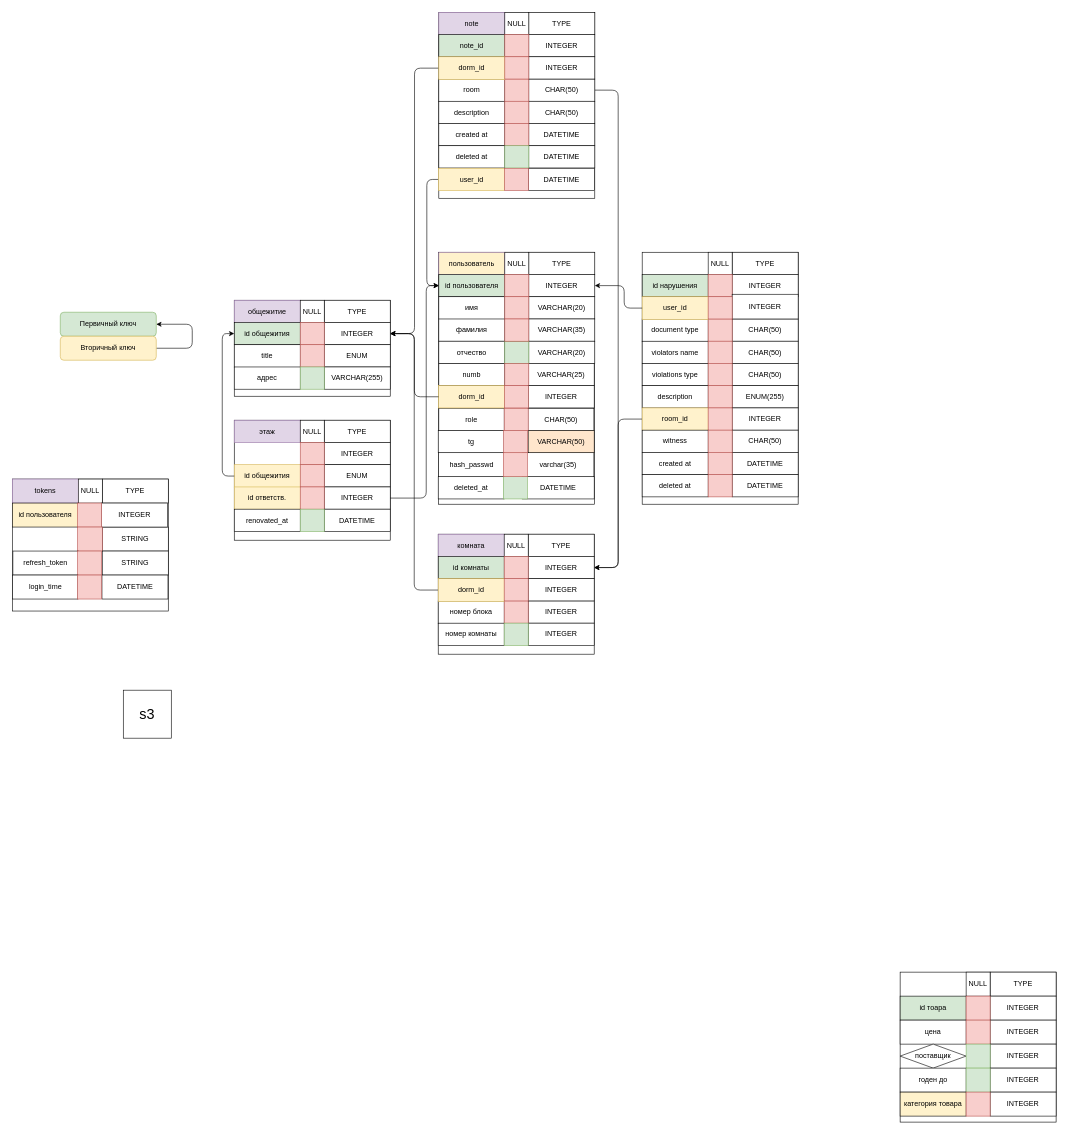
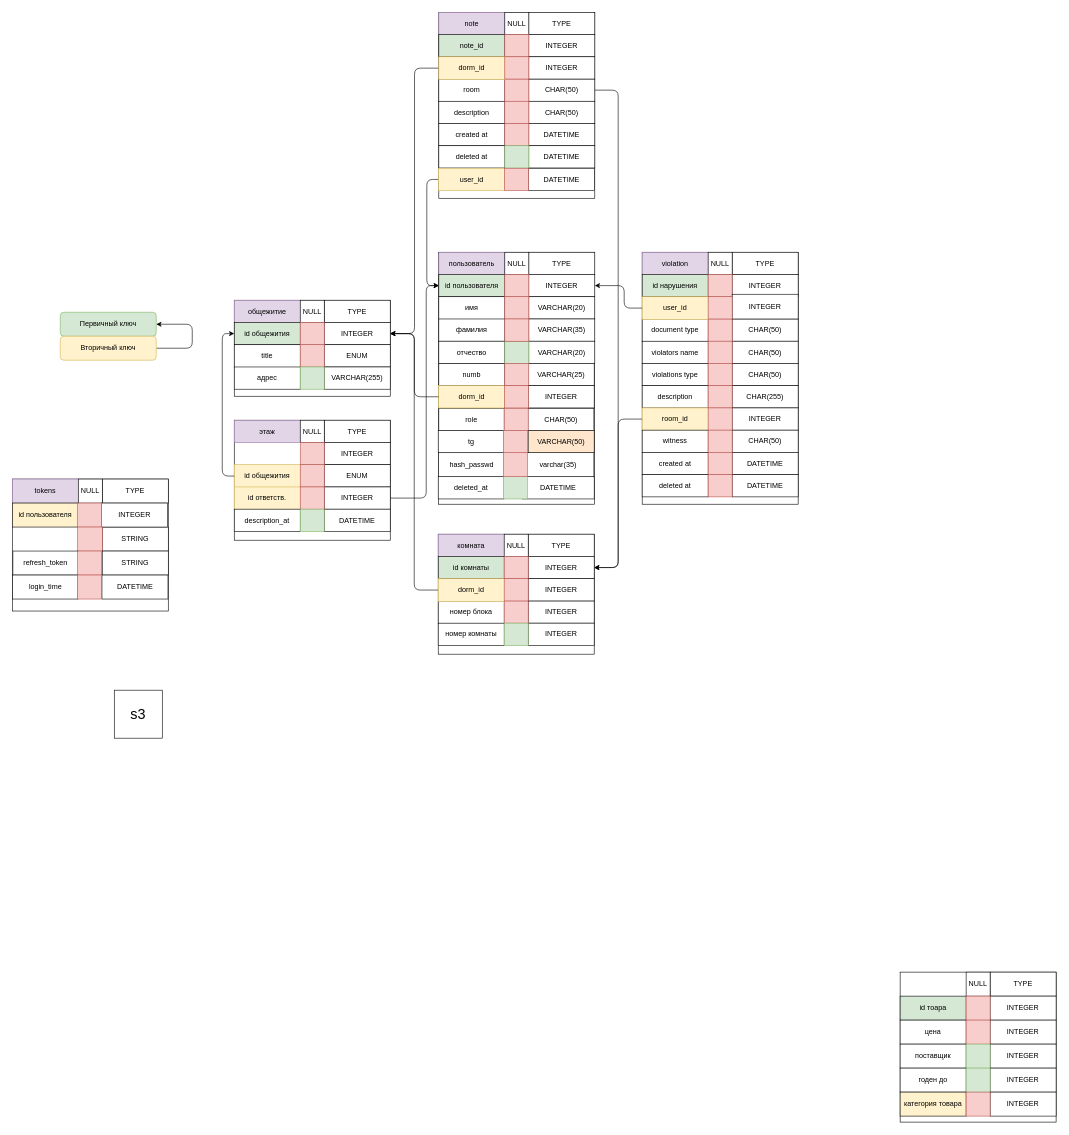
(472, 263) -> (472, 263)
none -> (675, 263)
(765, 397) -> (765, 397)
(267, 521) -> (267, 521)
(147, 714) -> (138, 714)
(933, 1056) -> (933, 1056)
